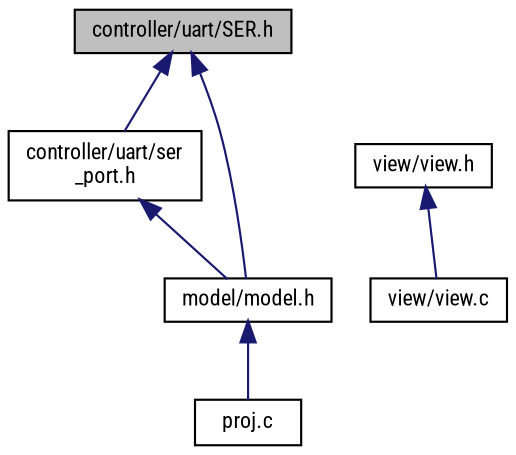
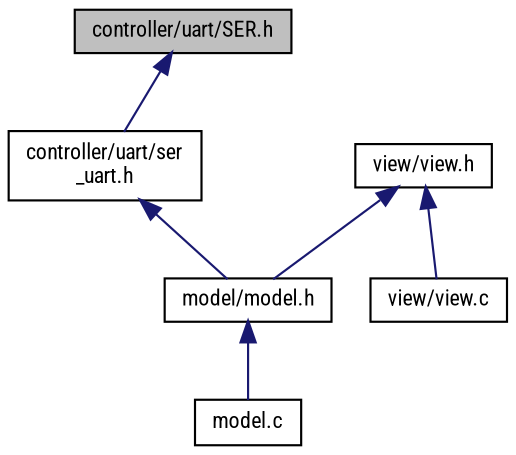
(105, 166) -> (105, 166)
(230, 175) -> (327, 240)
(248, 422) -> (248, 422)
